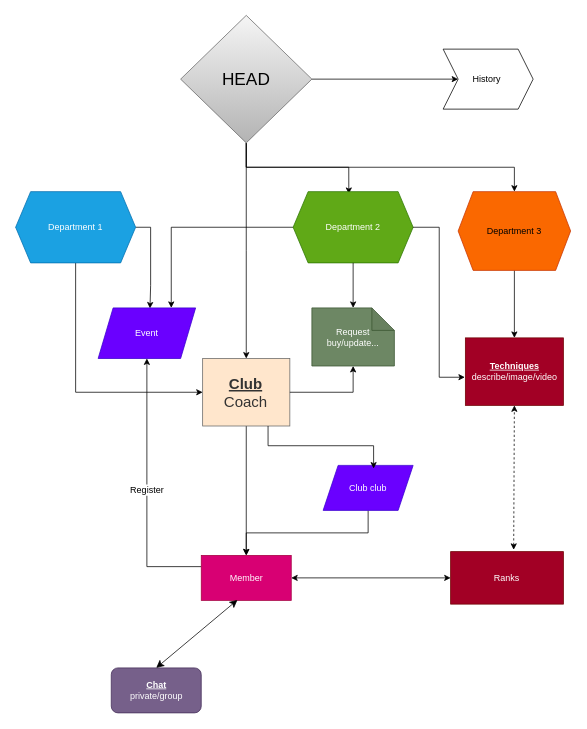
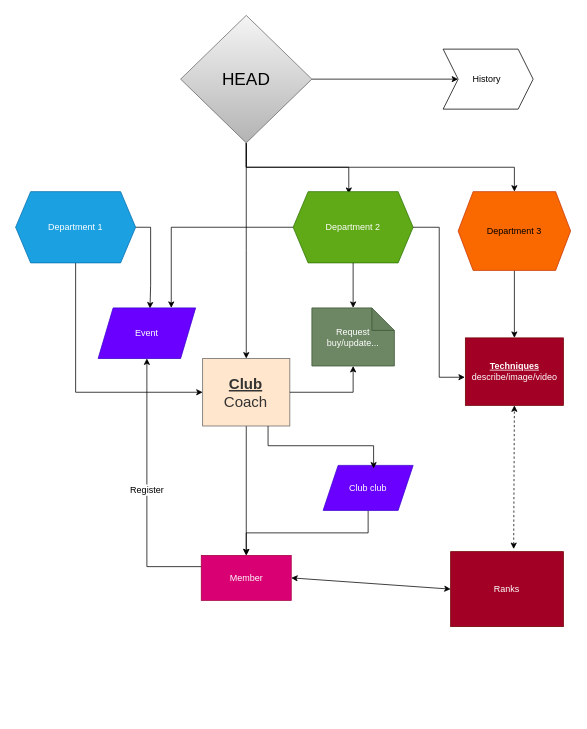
(507, 578) -> (507, 589)
(197, 634) -> none
(156, 690) -> none
